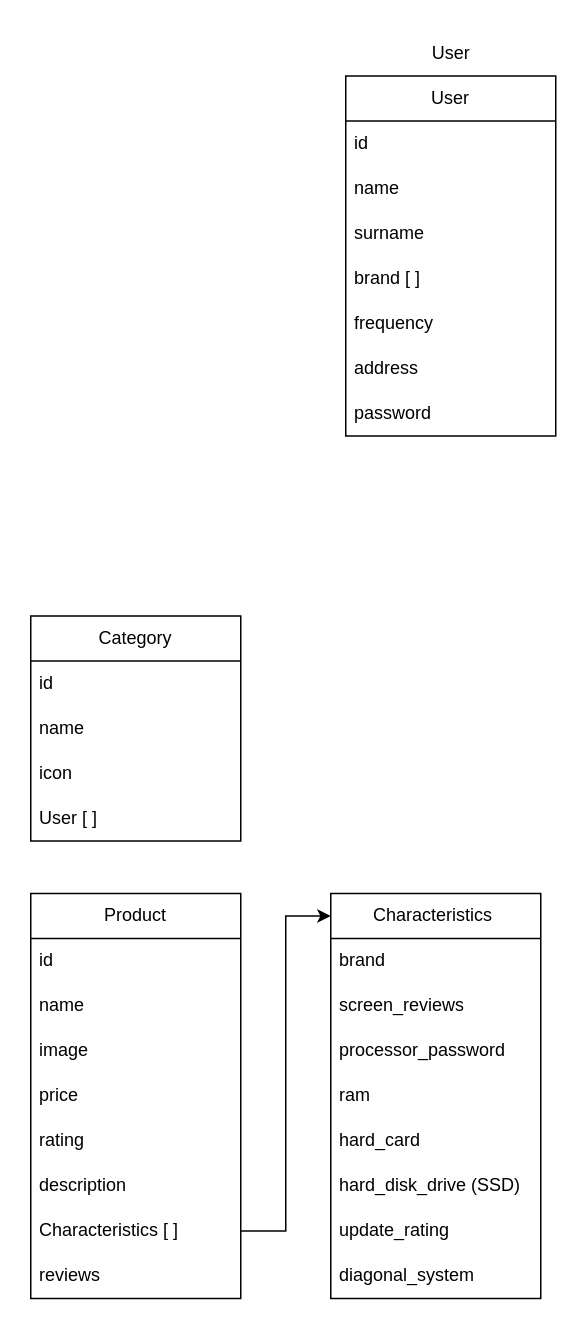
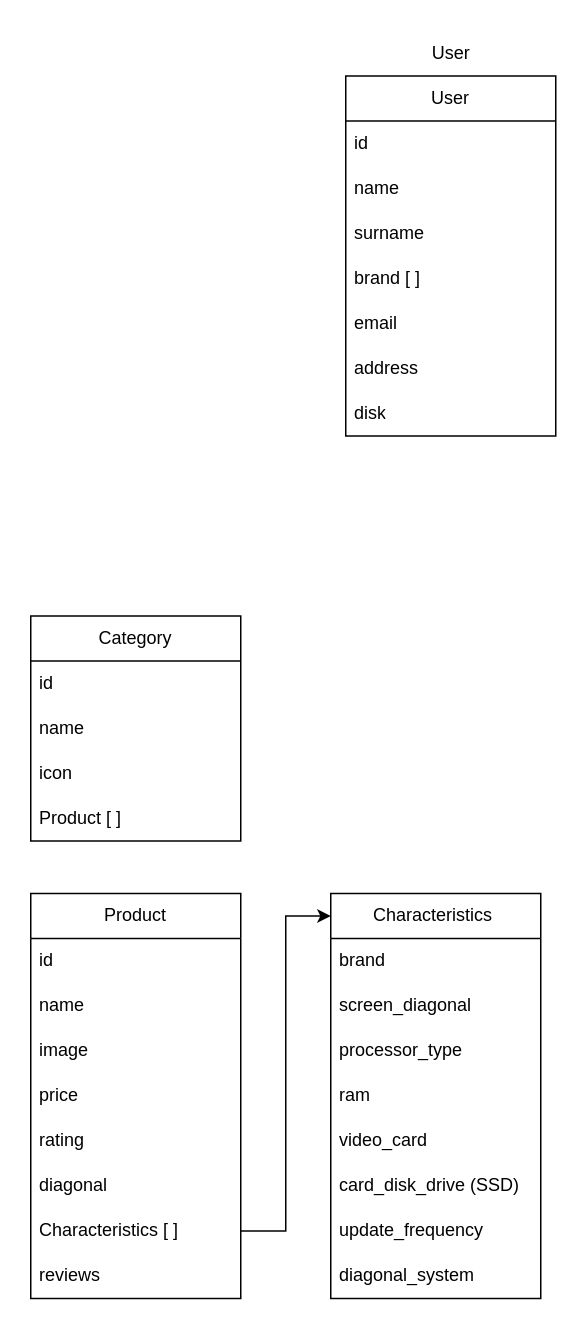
(400, 323) -> (375, 323)
(395, 413) -> (373, 413)
(75, 818) -> (91, 818)
(408, 1006) -> (411, 1006)
(430, 1051) -> (410, 1051)
(385, 1141) -> (388, 1141)
(91, 1186) -> (75, 1186)
(437, 1186) -> (437, 1186)
(403, 1231) -> (420, 1231)
